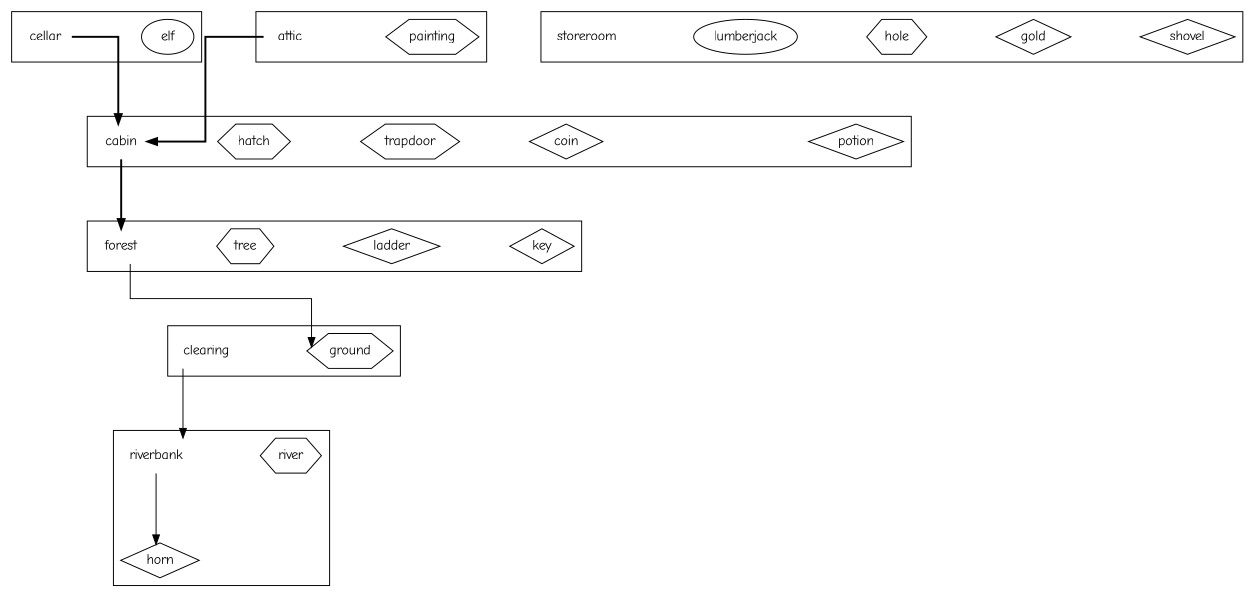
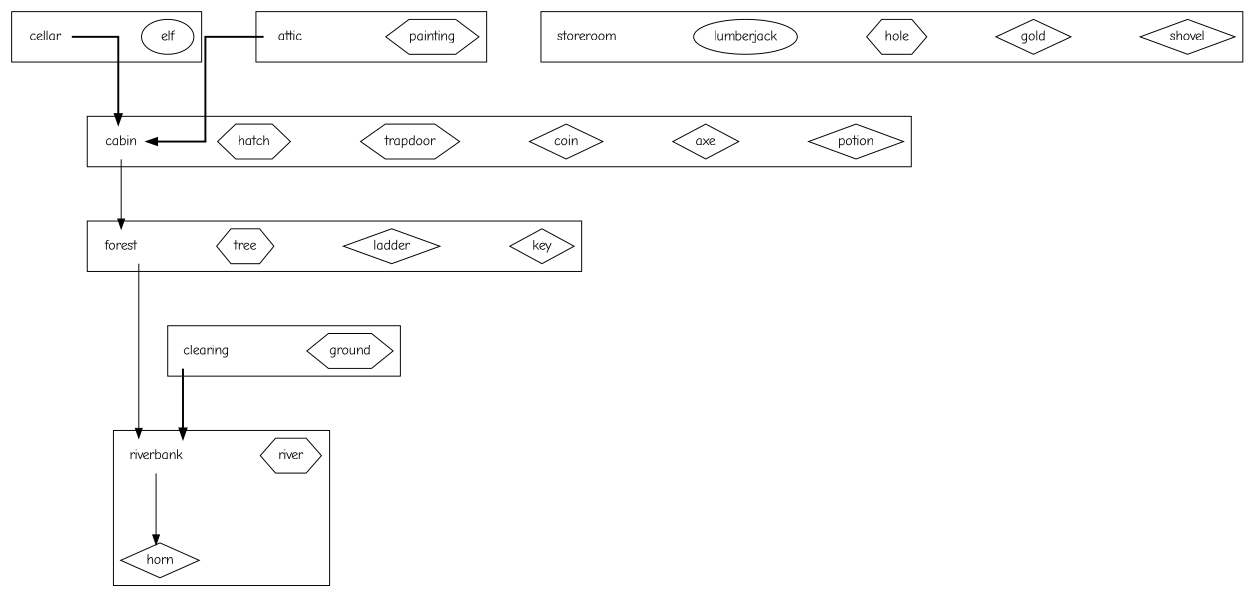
none -> (706, 142)
(121, 189) -> (121, 189)
(223, 299) -> (139, 346)
(183, 399) -> (183, 399)
